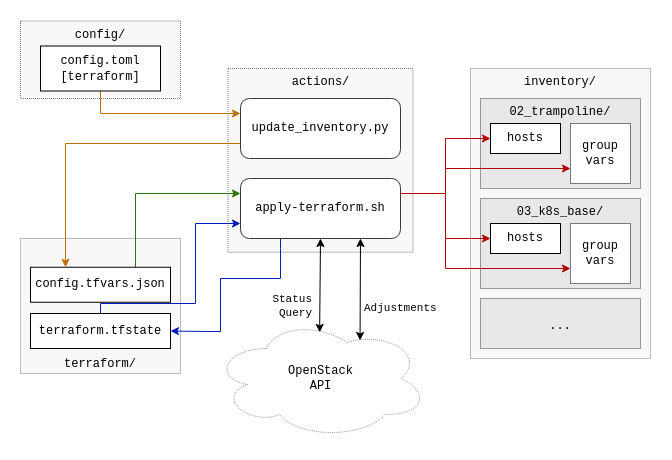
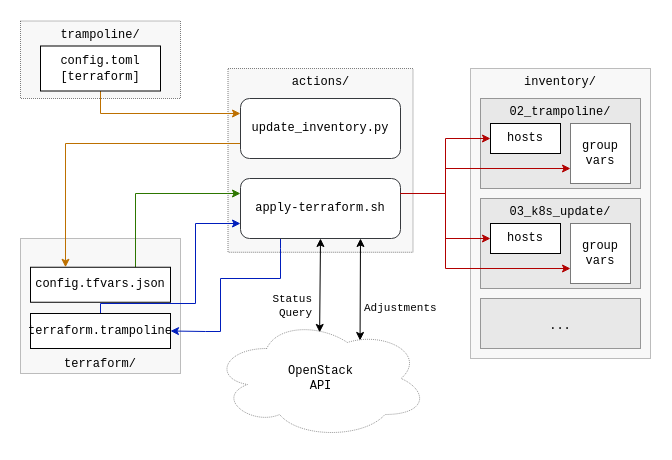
(101, 36) -> (101, 36)
(561, 213) -> (561, 213)
(101, 332) -> (101, 332)
